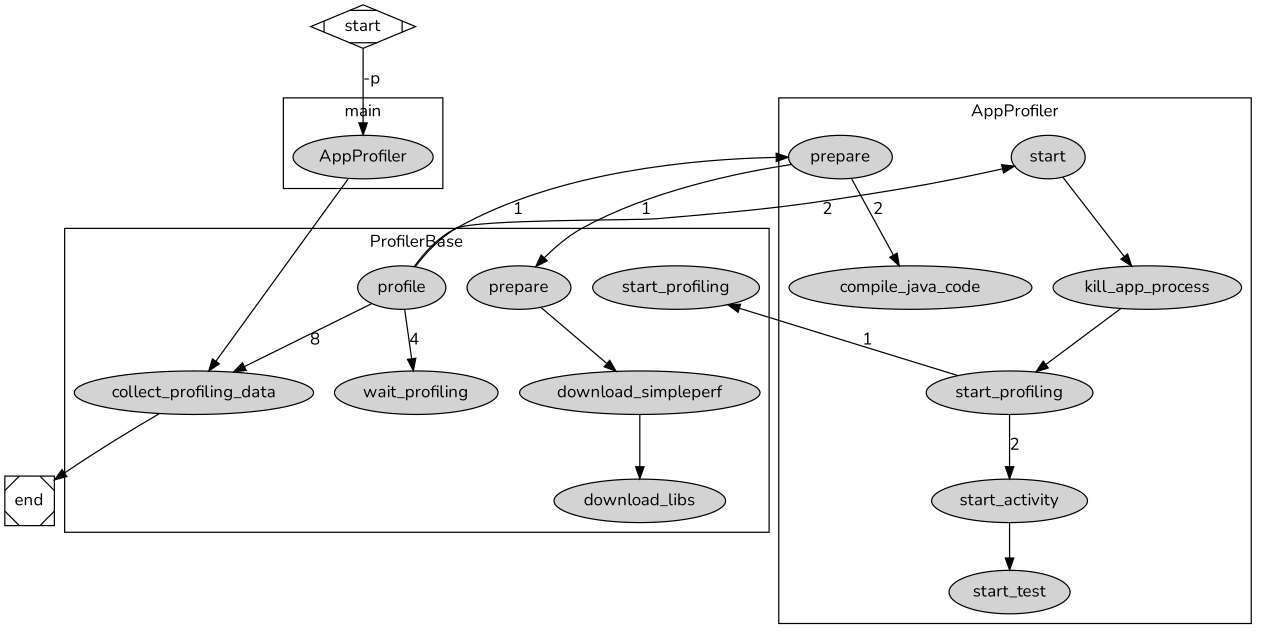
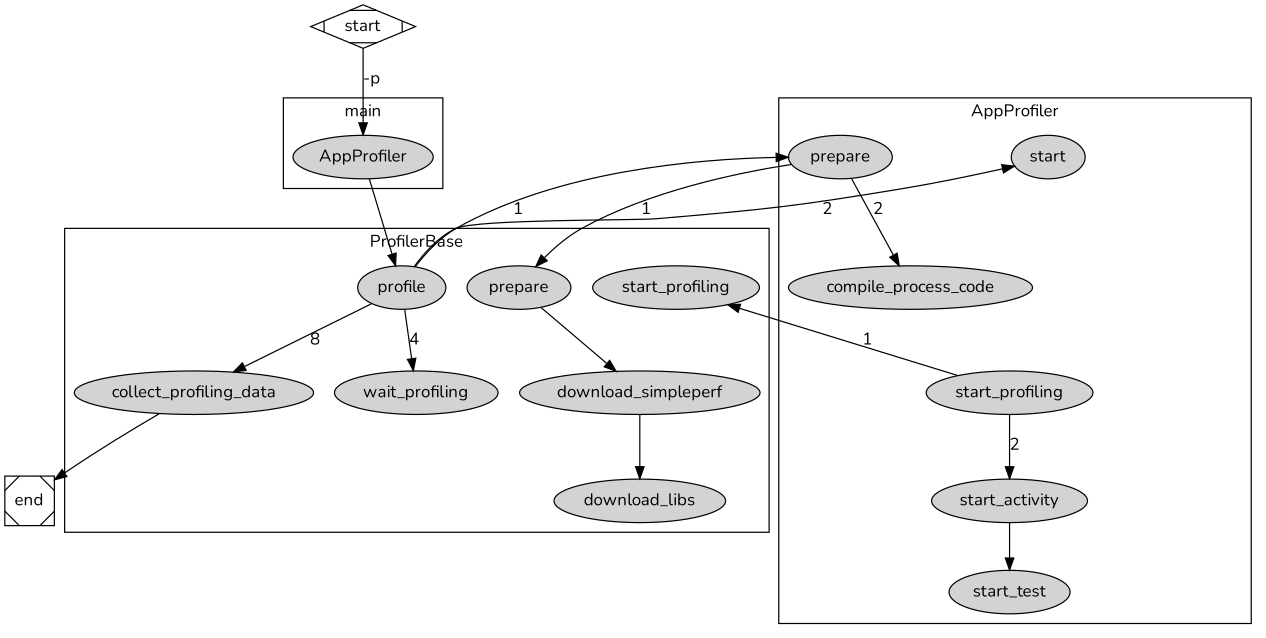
(282, 270) -> (381, 216)
(910, 288) -> (910, 288)
(1147, 288) -> none
